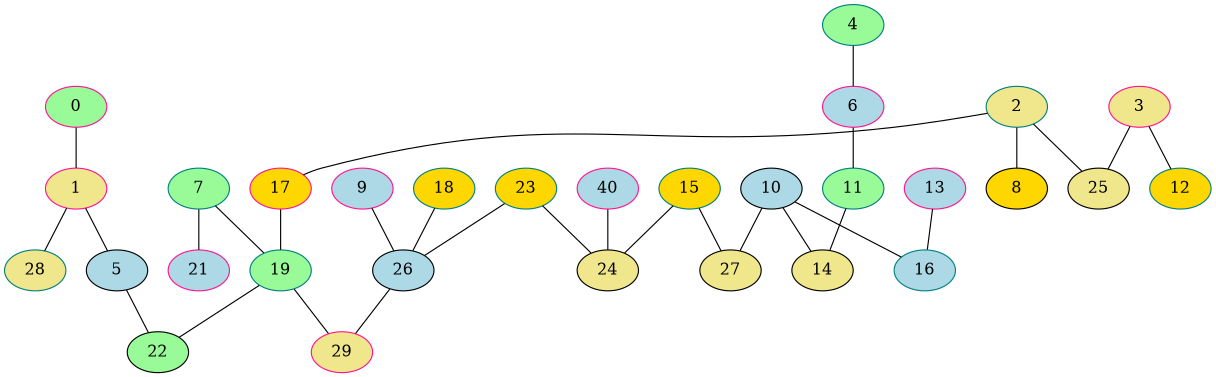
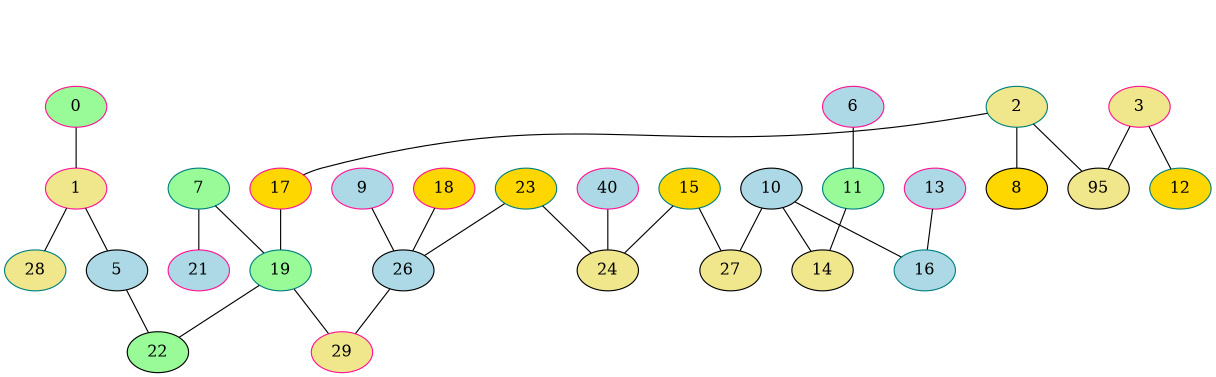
(853, 25) -> none
(444, 189) -> (444, 189)
(1099, 189) -> (1099, 189)
